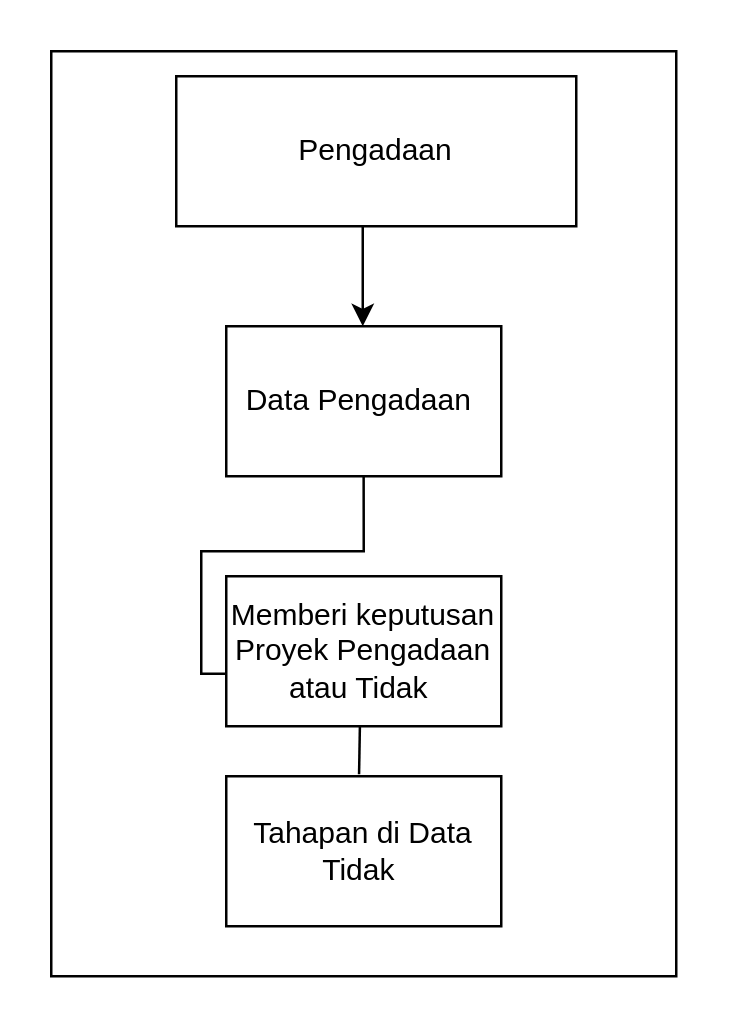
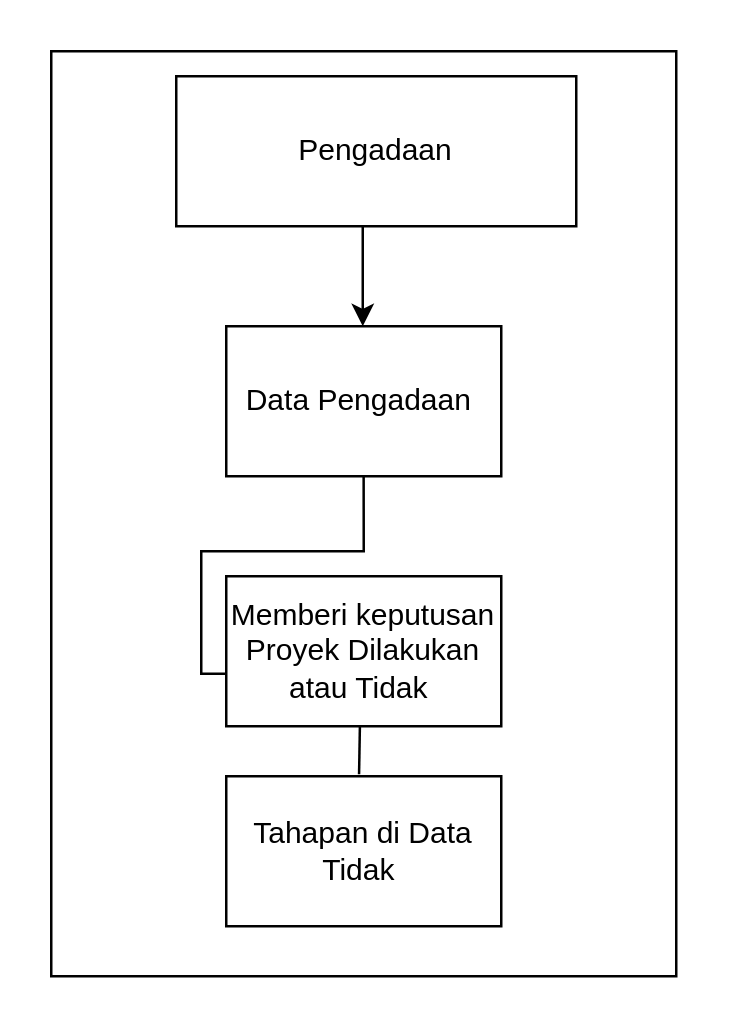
(364, 651) -> (364, 651)
